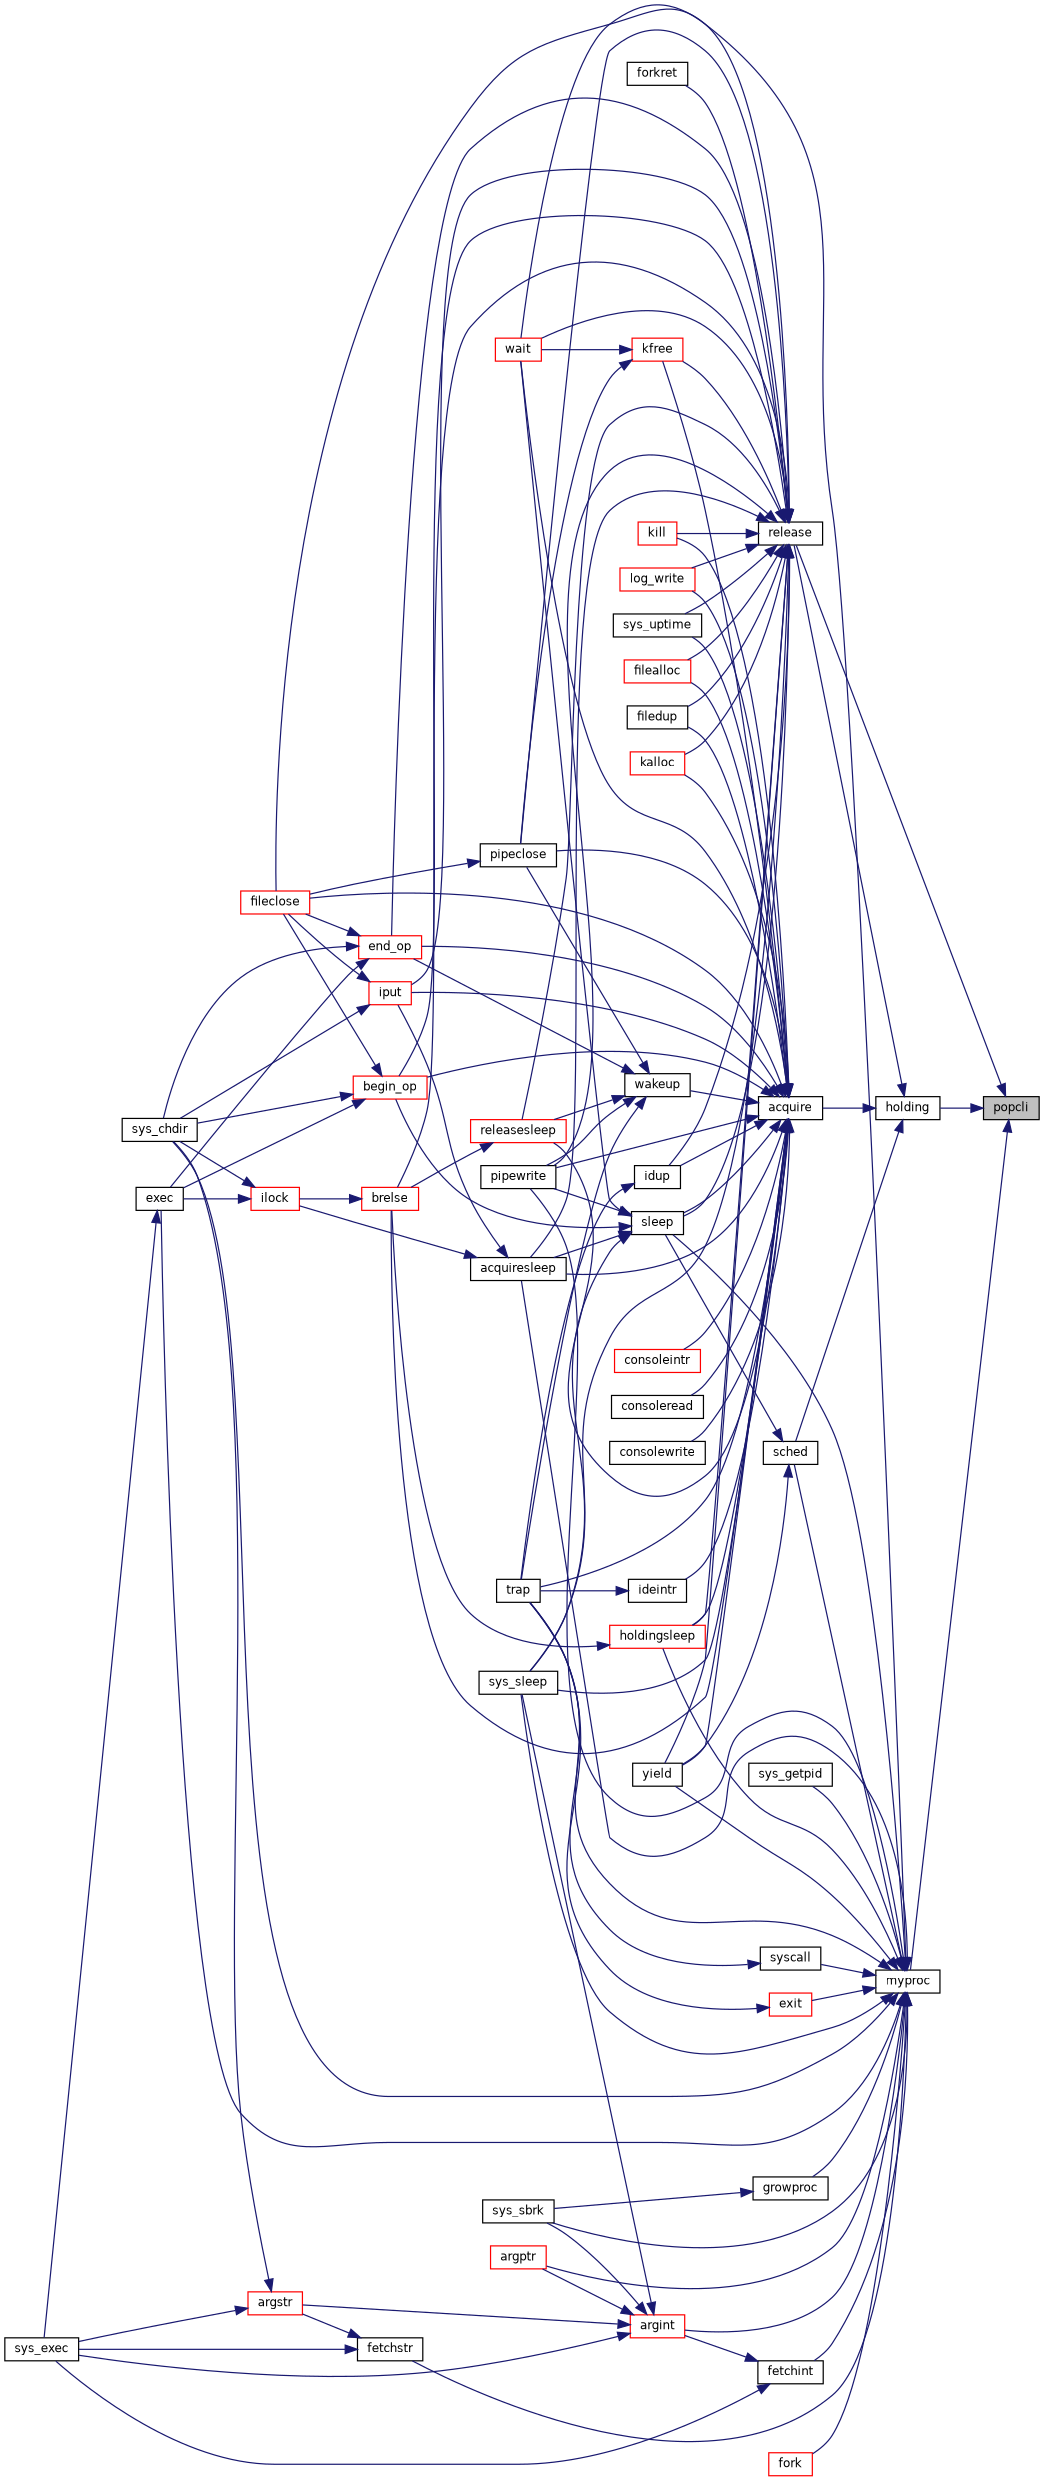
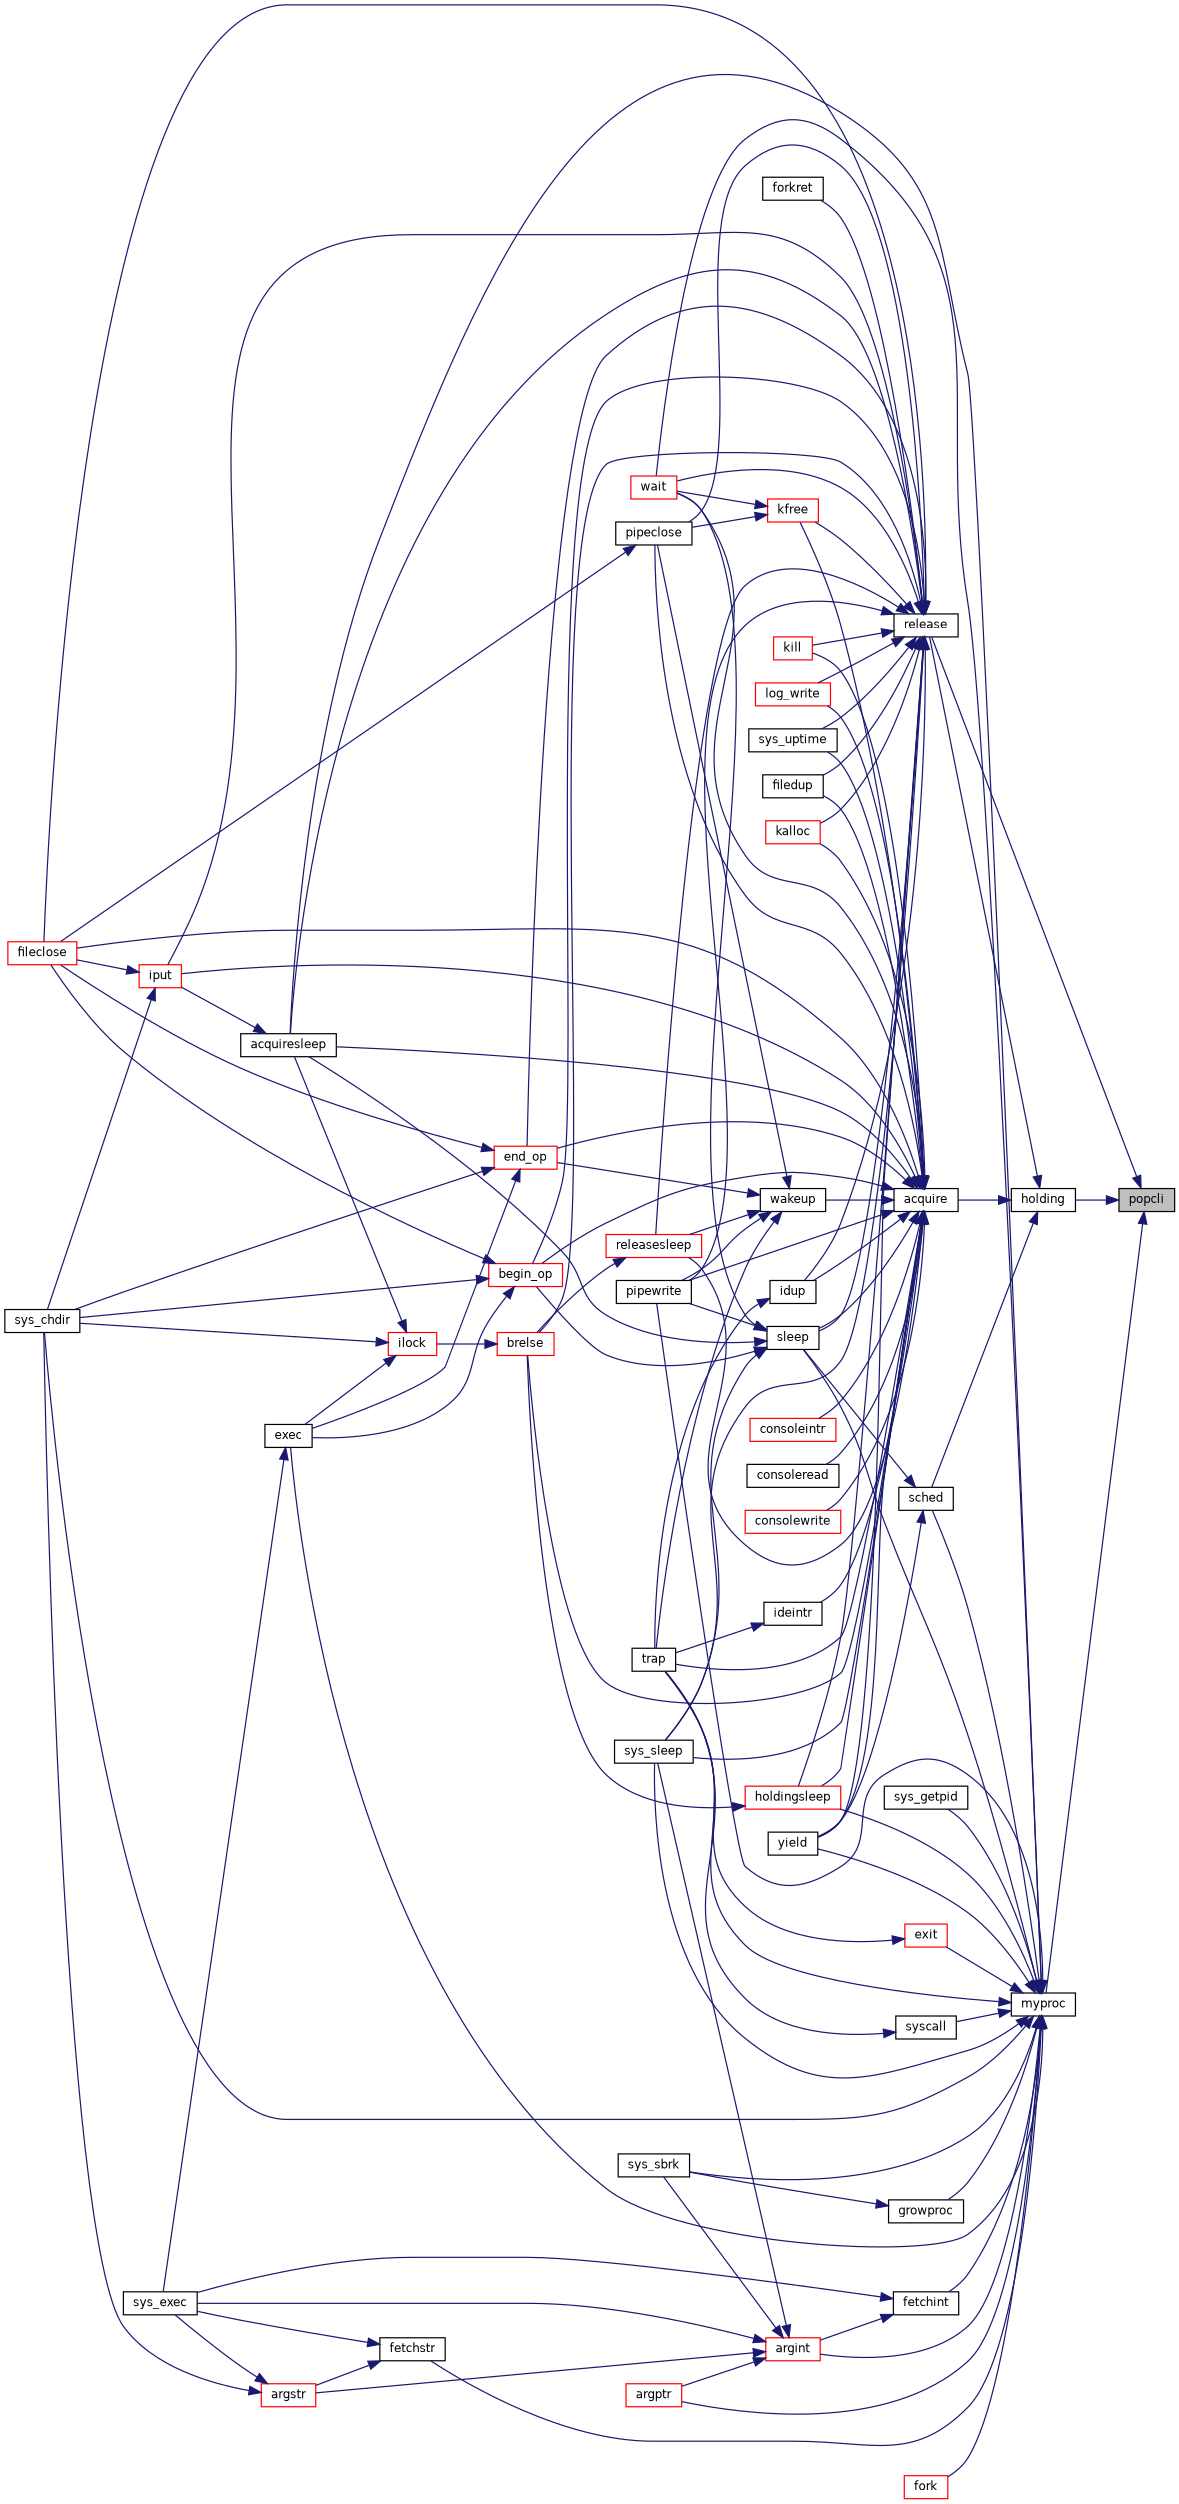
(657, 671) -> none
(382, 1230) -> (345, 1182)
(657, 1453) -> (793, 1522)
